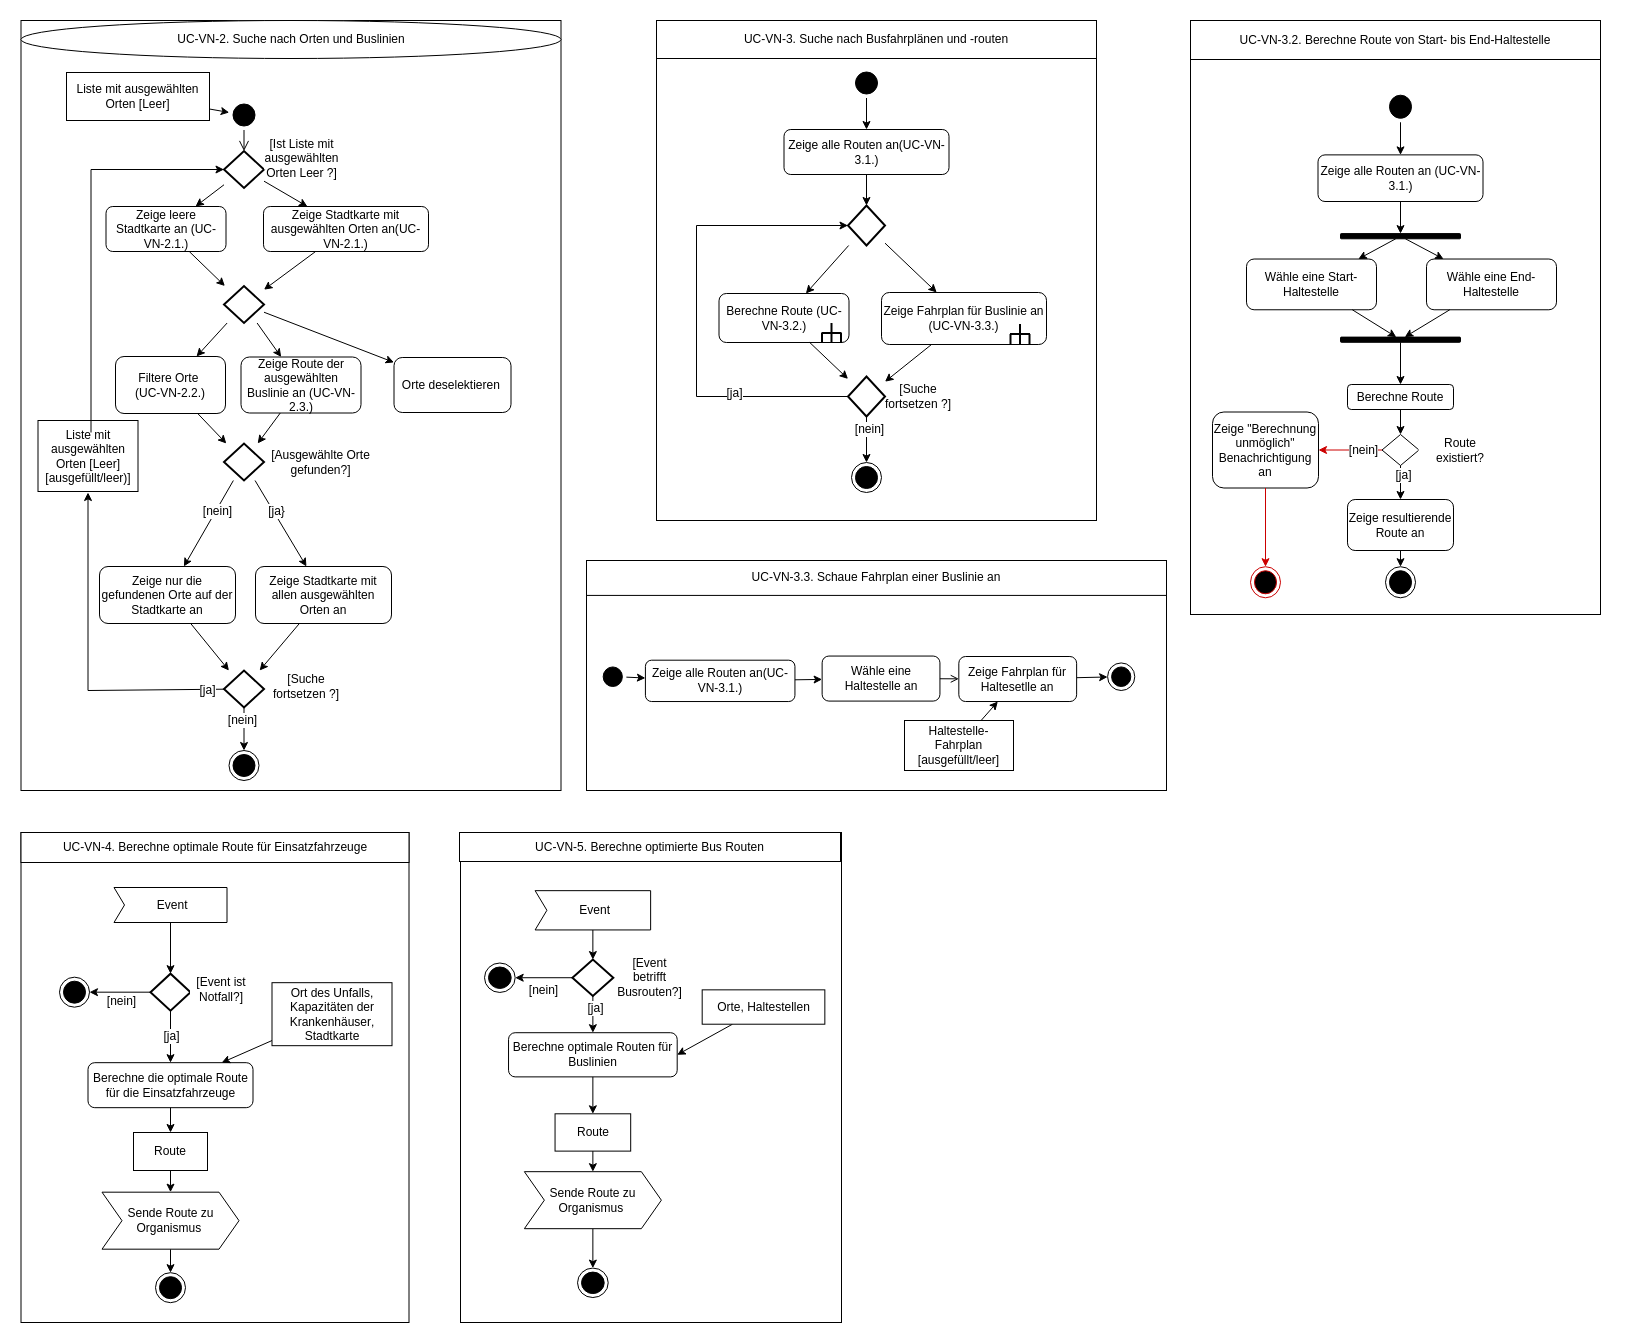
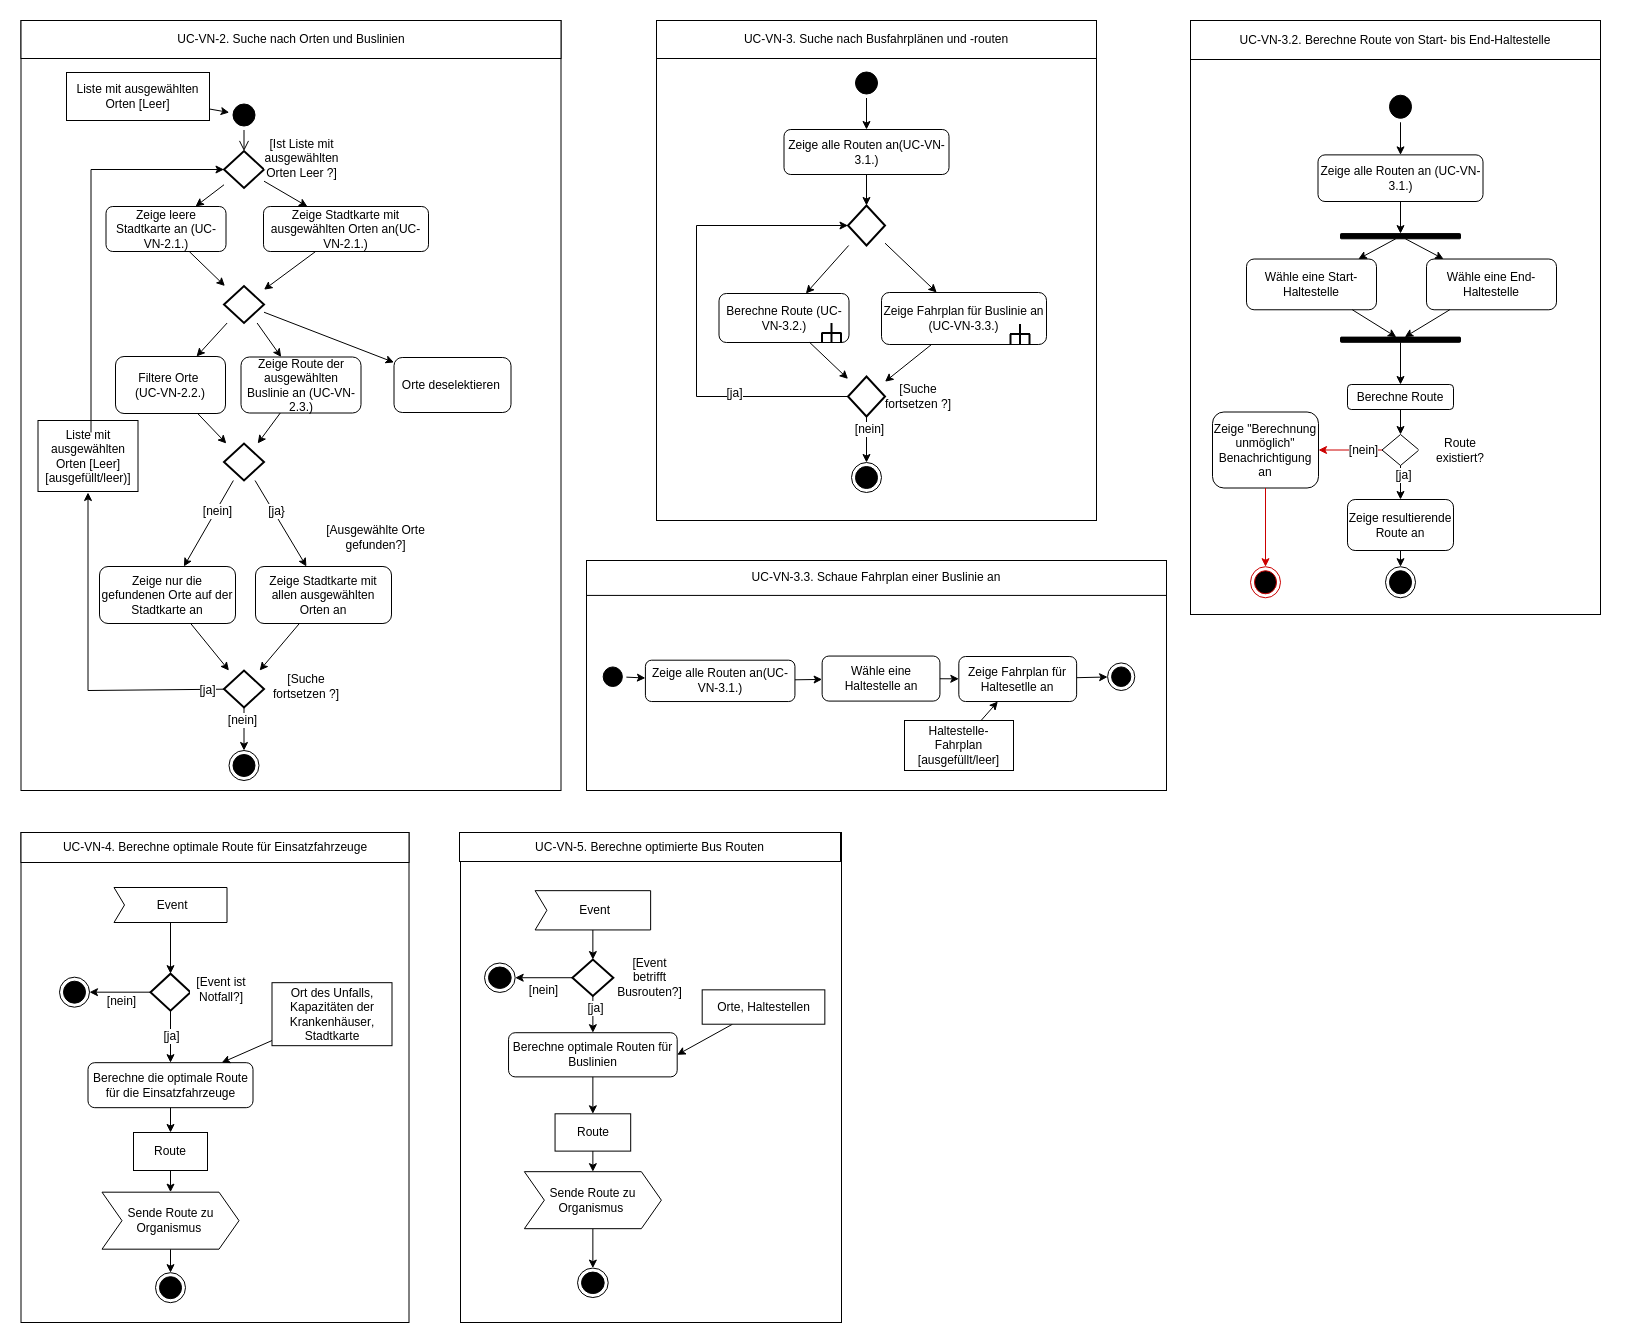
(291, 40) -> (291, 40)
(321, 463) -> (376, 538)
(952, 679) -> (950, 679)
